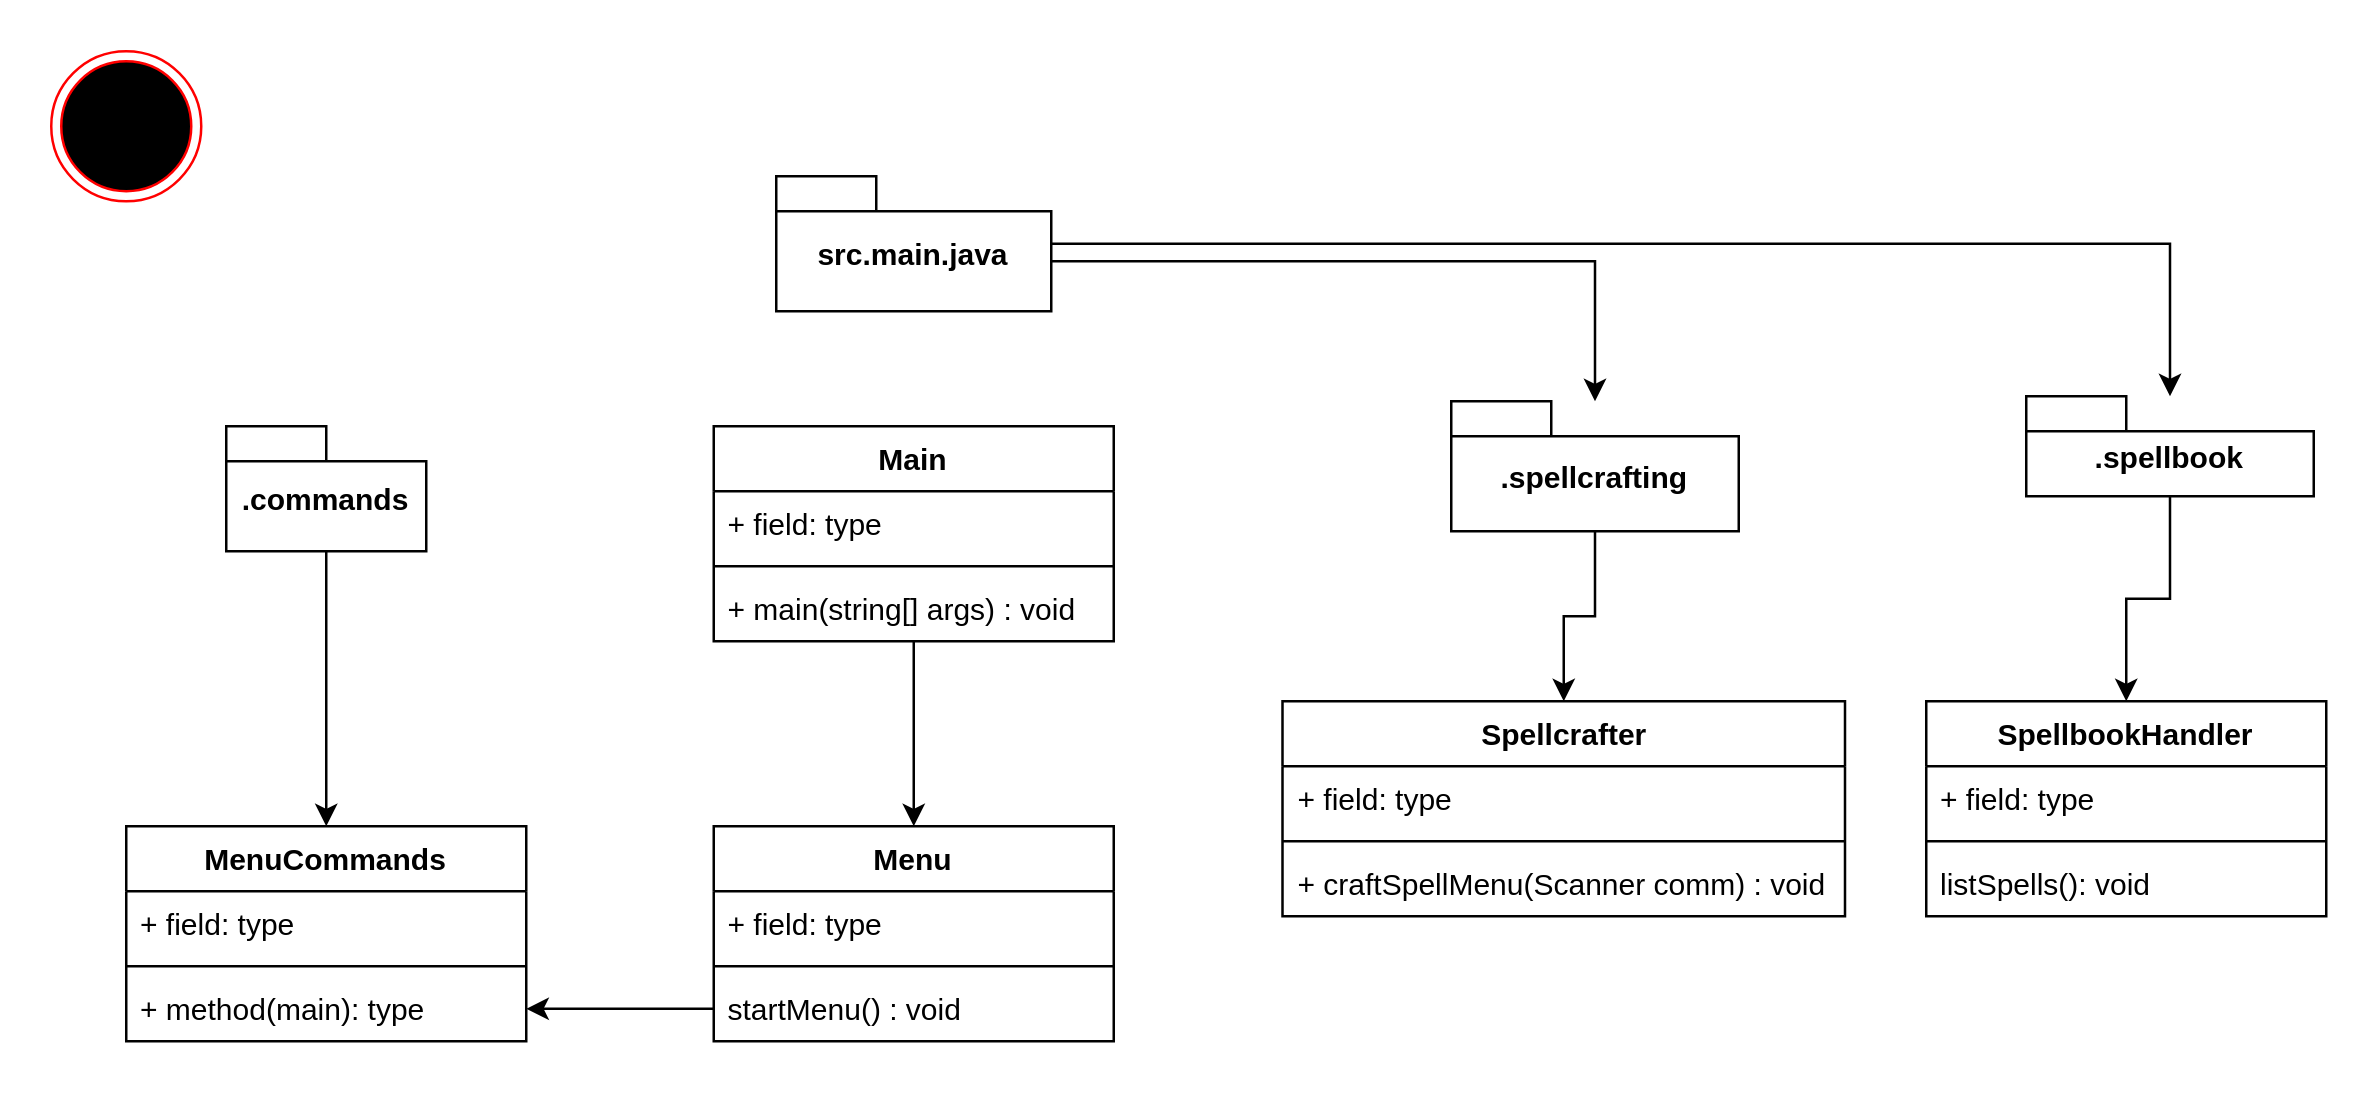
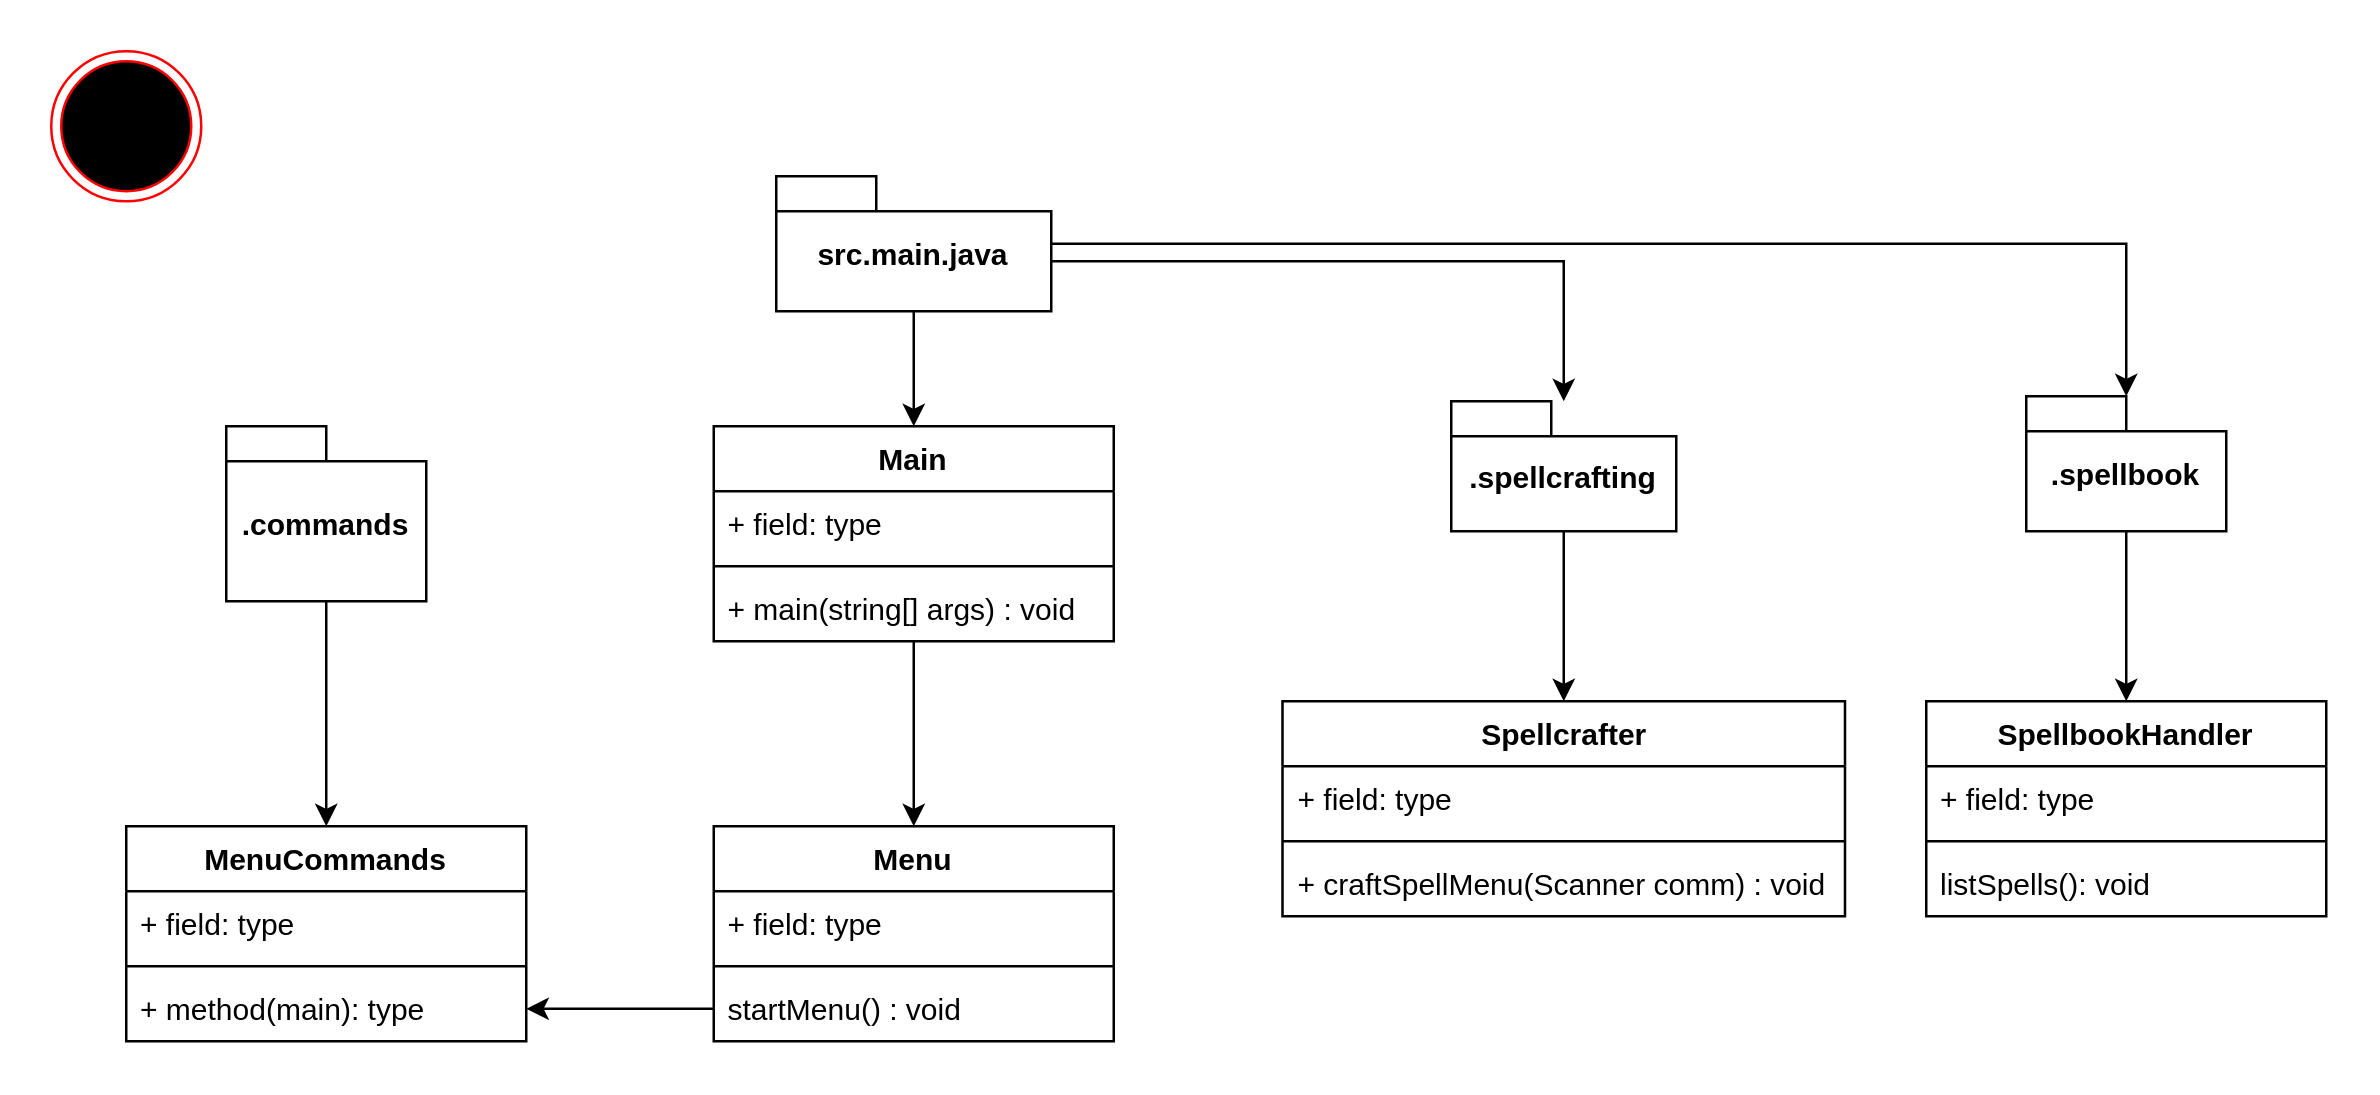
none -> (914, 360)
(2170, 446) -> (2126, 464)
(1595, 466) -> (1564, 466)
(326, 489) -> (326, 514)
